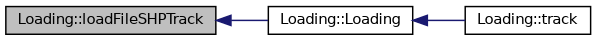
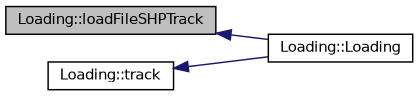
(446, 20) -> (228, 62)
